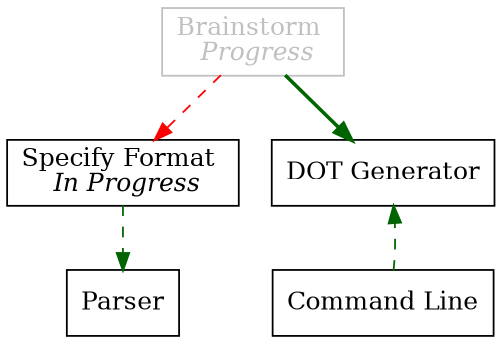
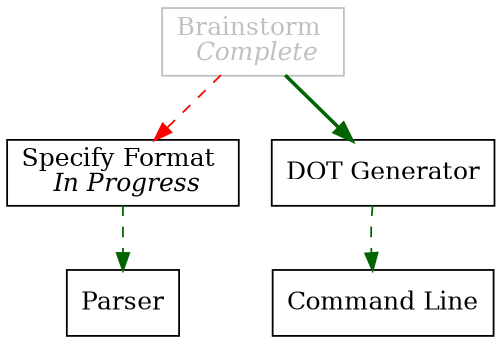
(257, 53) -> (257, 53)
(395, 247) -> (371, 229)
